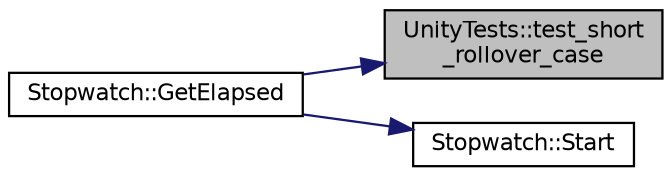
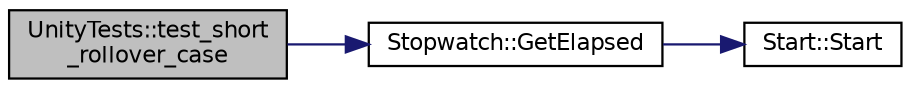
(333, 70) -> (317, 44)
(524, 145) -> (823, 44)
